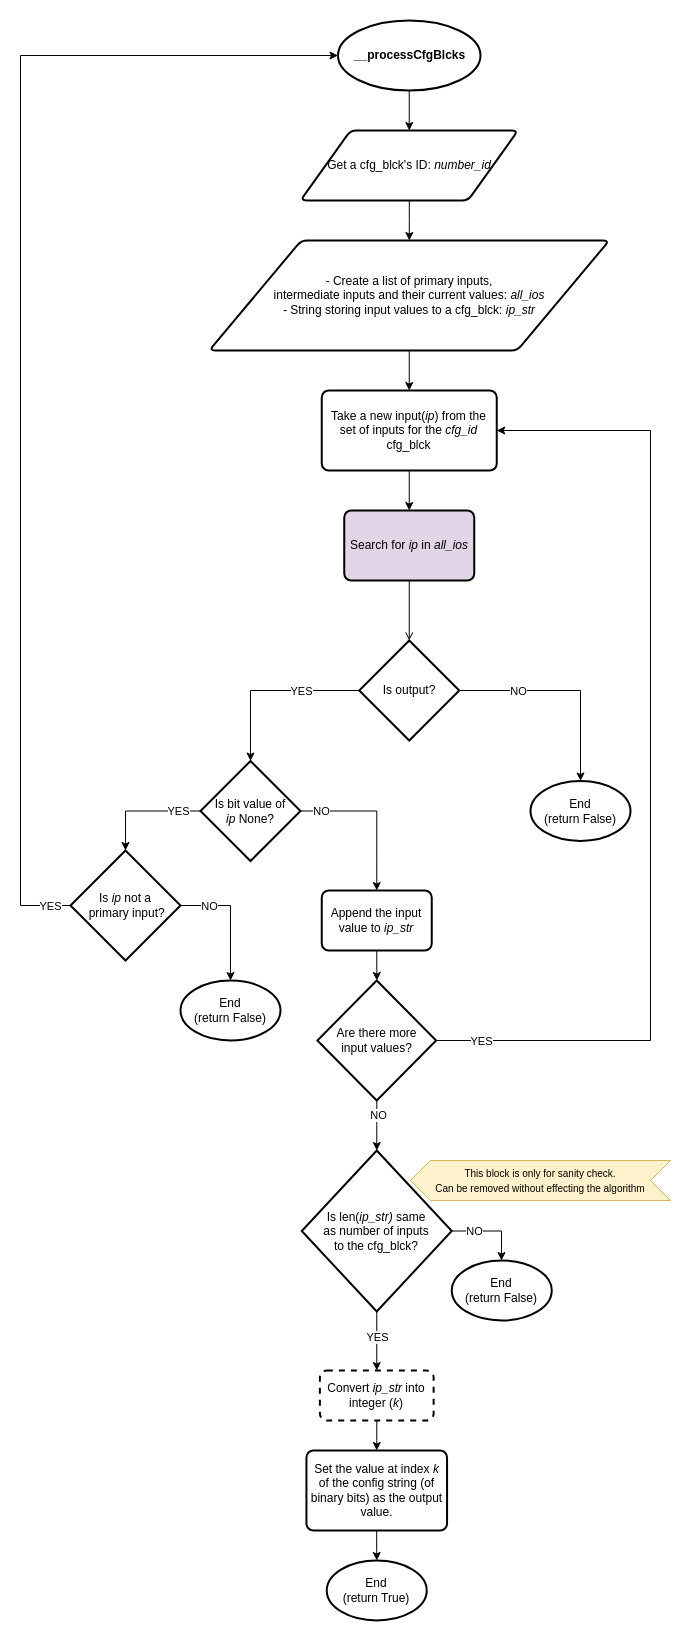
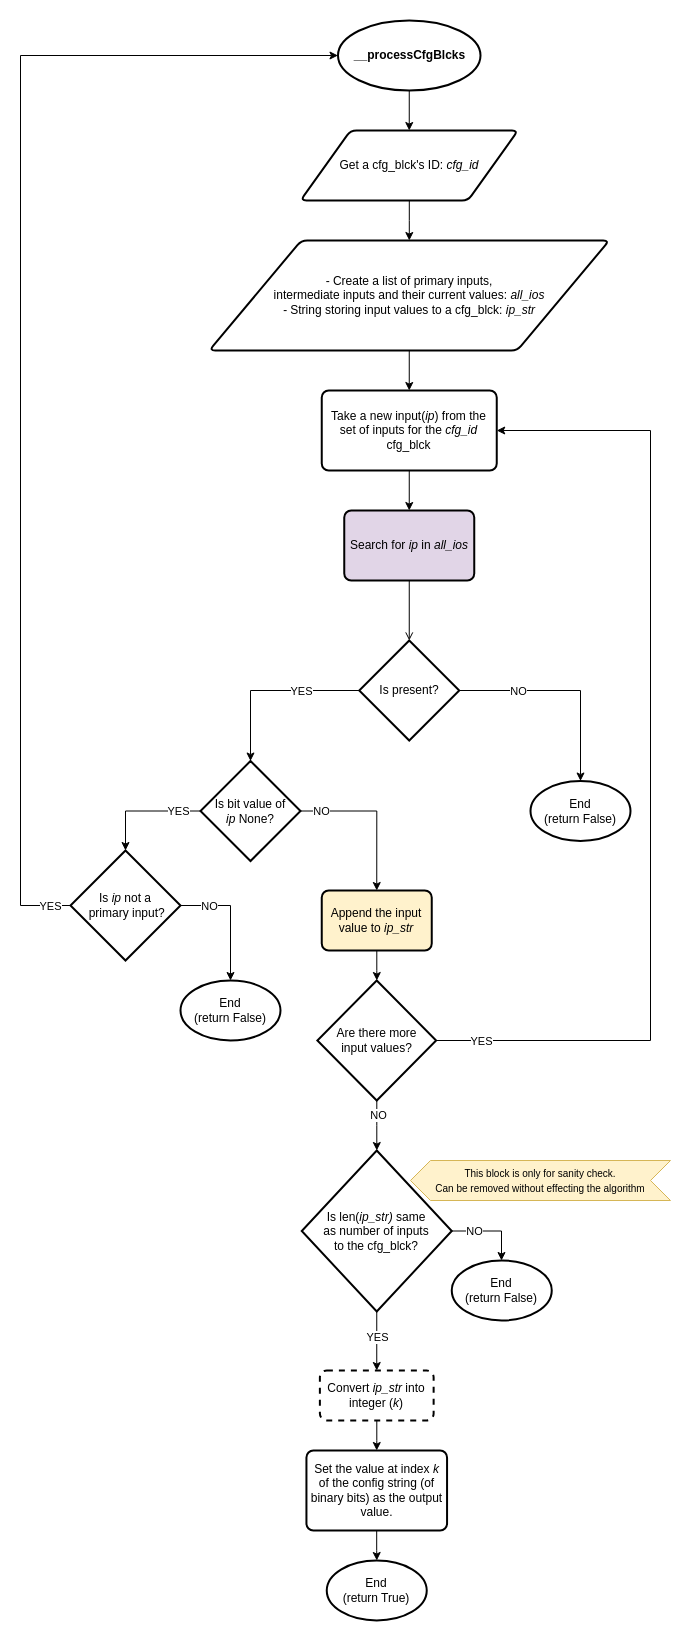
(410, 166) -> (410, 166)
(410, 691) -> (410, 691)
(377, 921) -> (377, 921)
